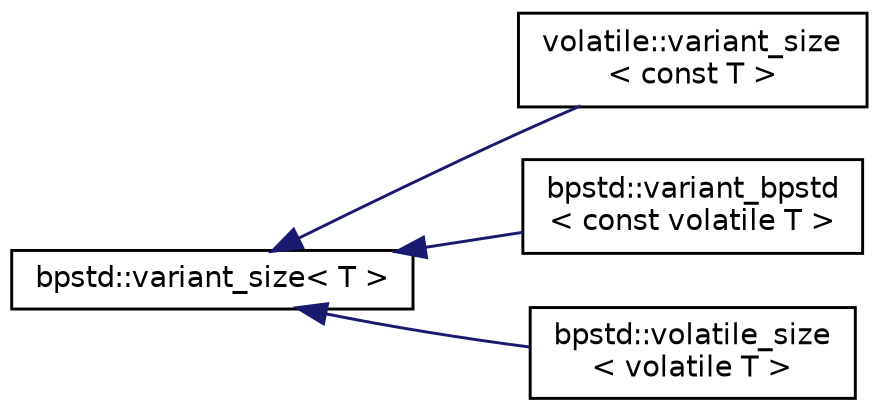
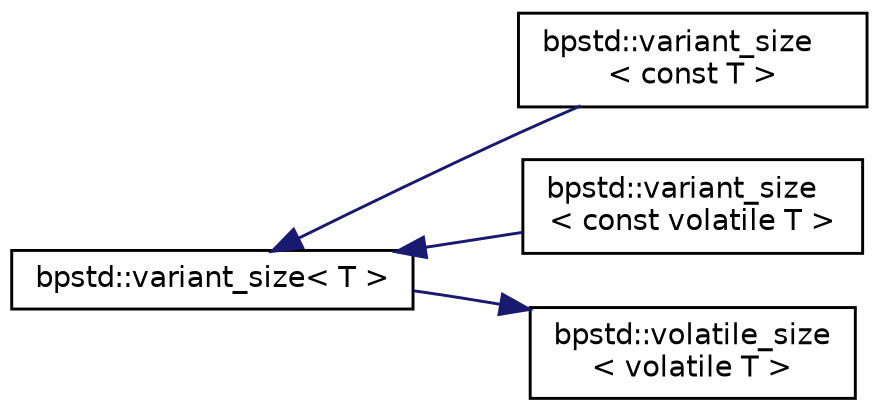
(693, 60) -> (693, 60)
(693, 207) -> (693, 207)
(428, 332) -> (457, 297)
